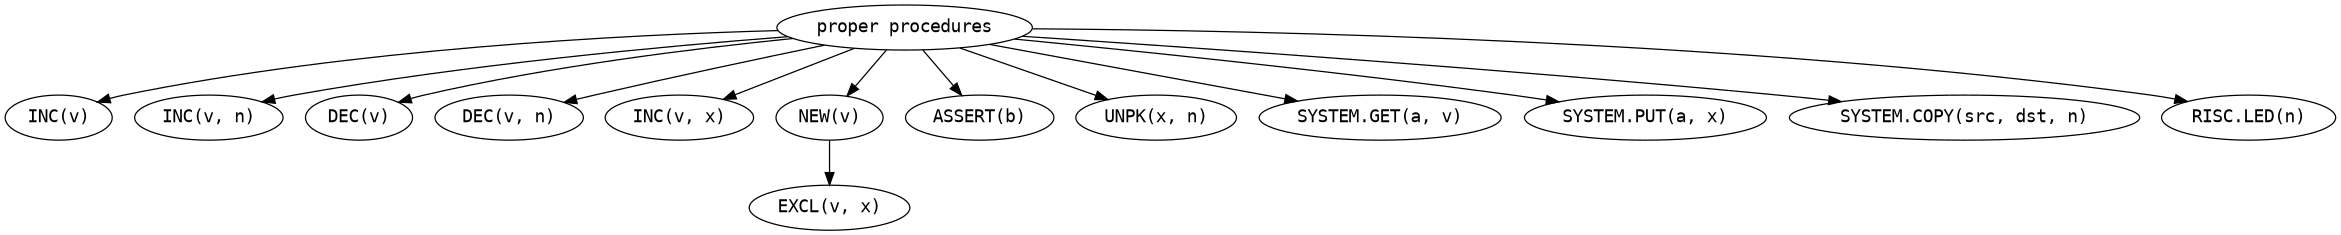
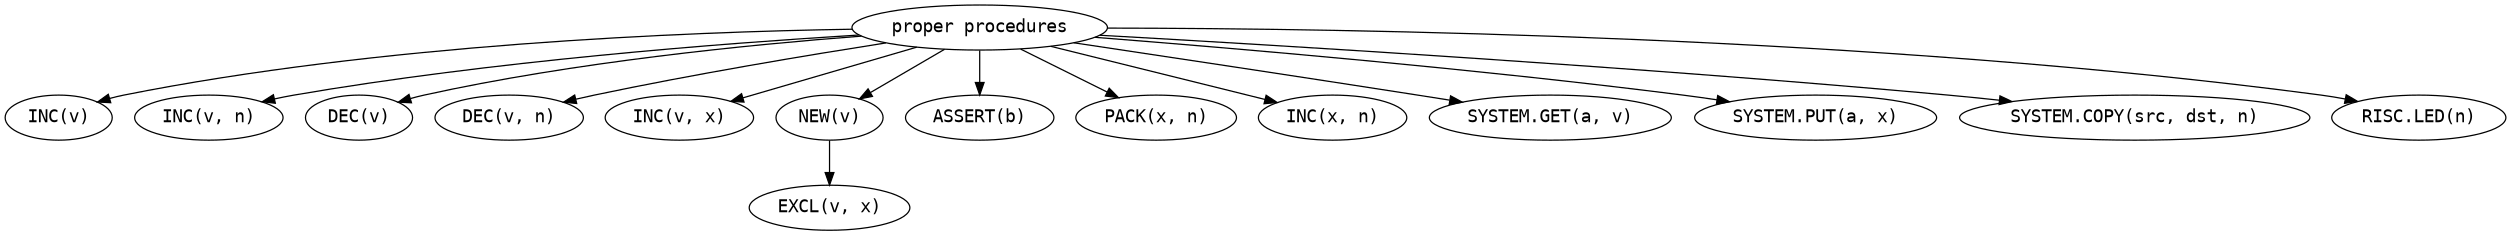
none -> (1156, 118)
(1156, 118) -> (1333, 118)
